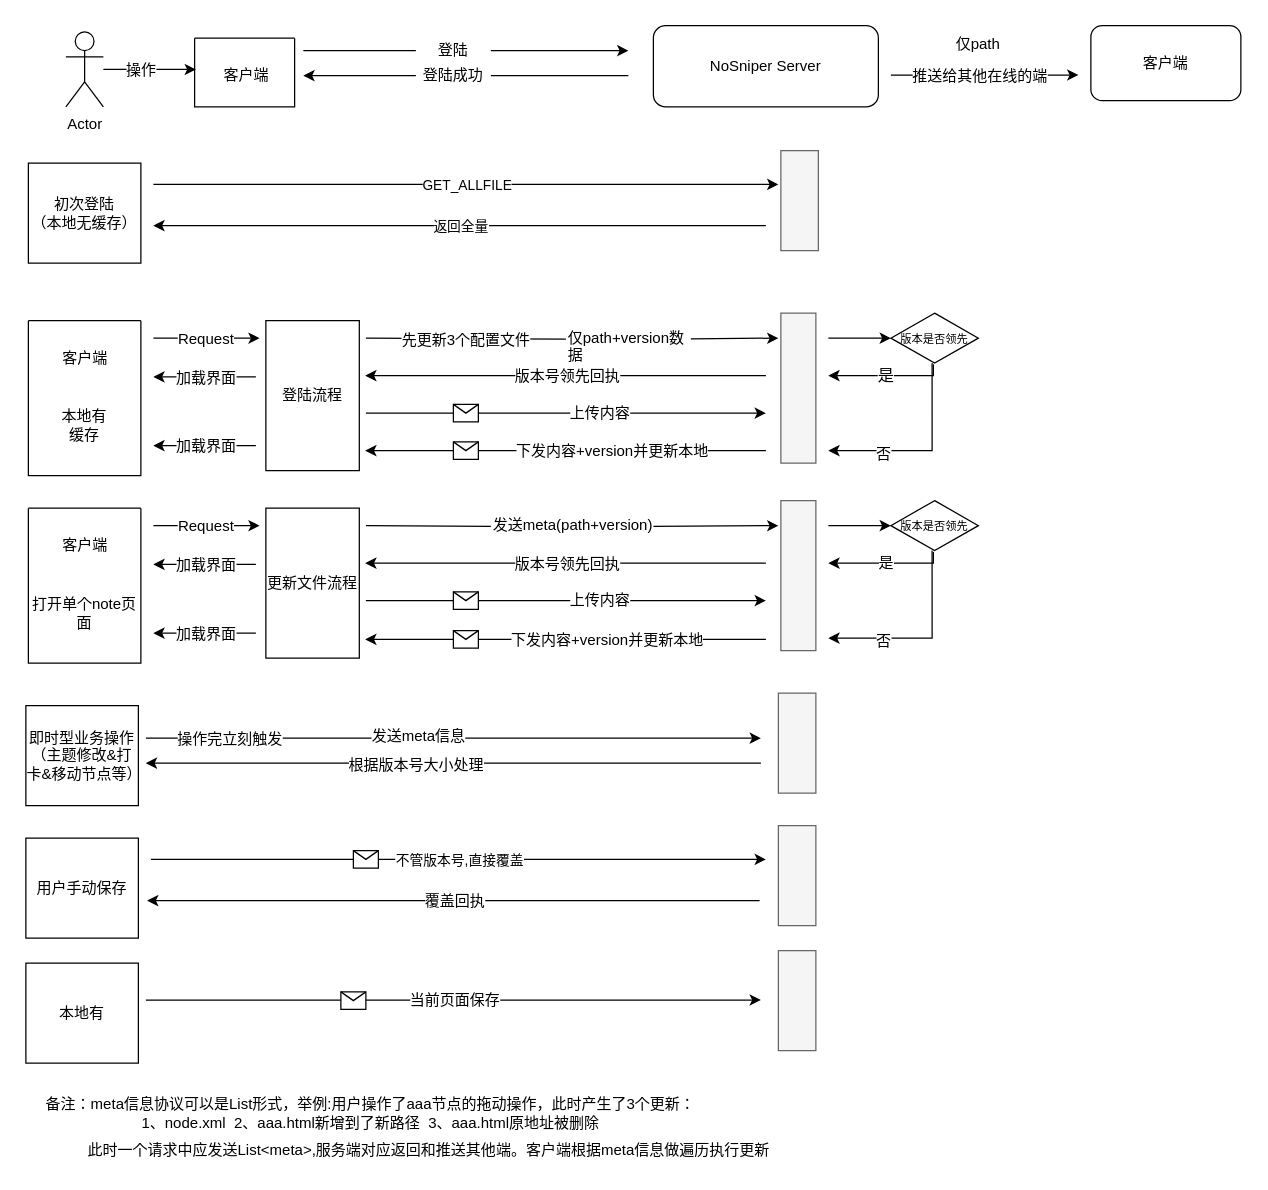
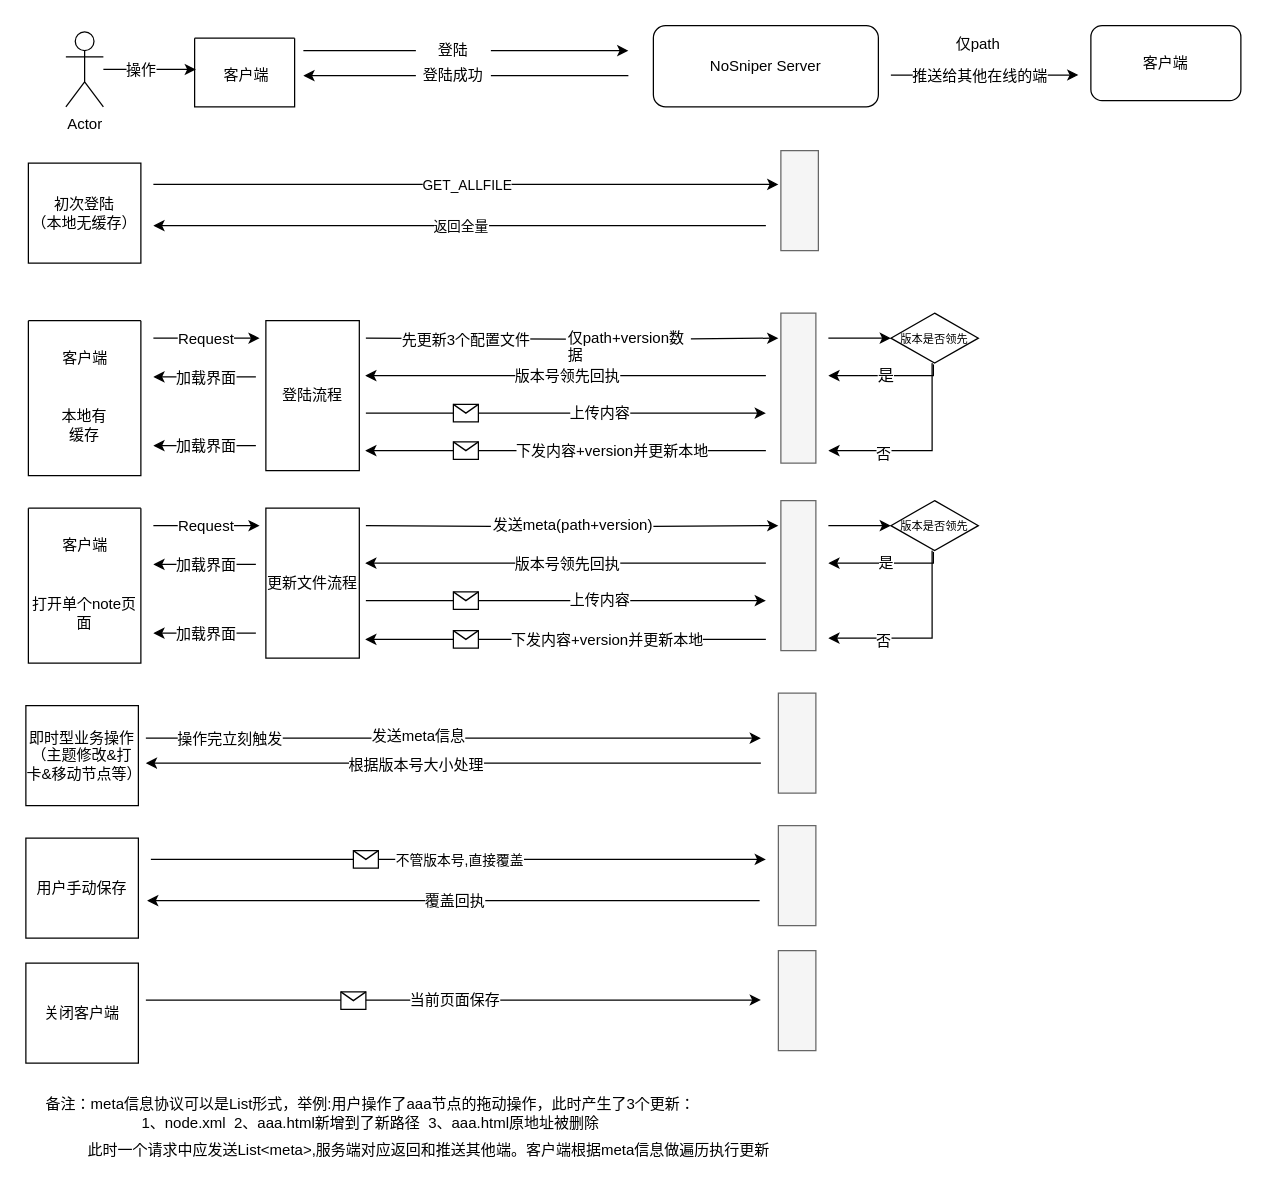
(82, 1013) -> (82, 1013)
